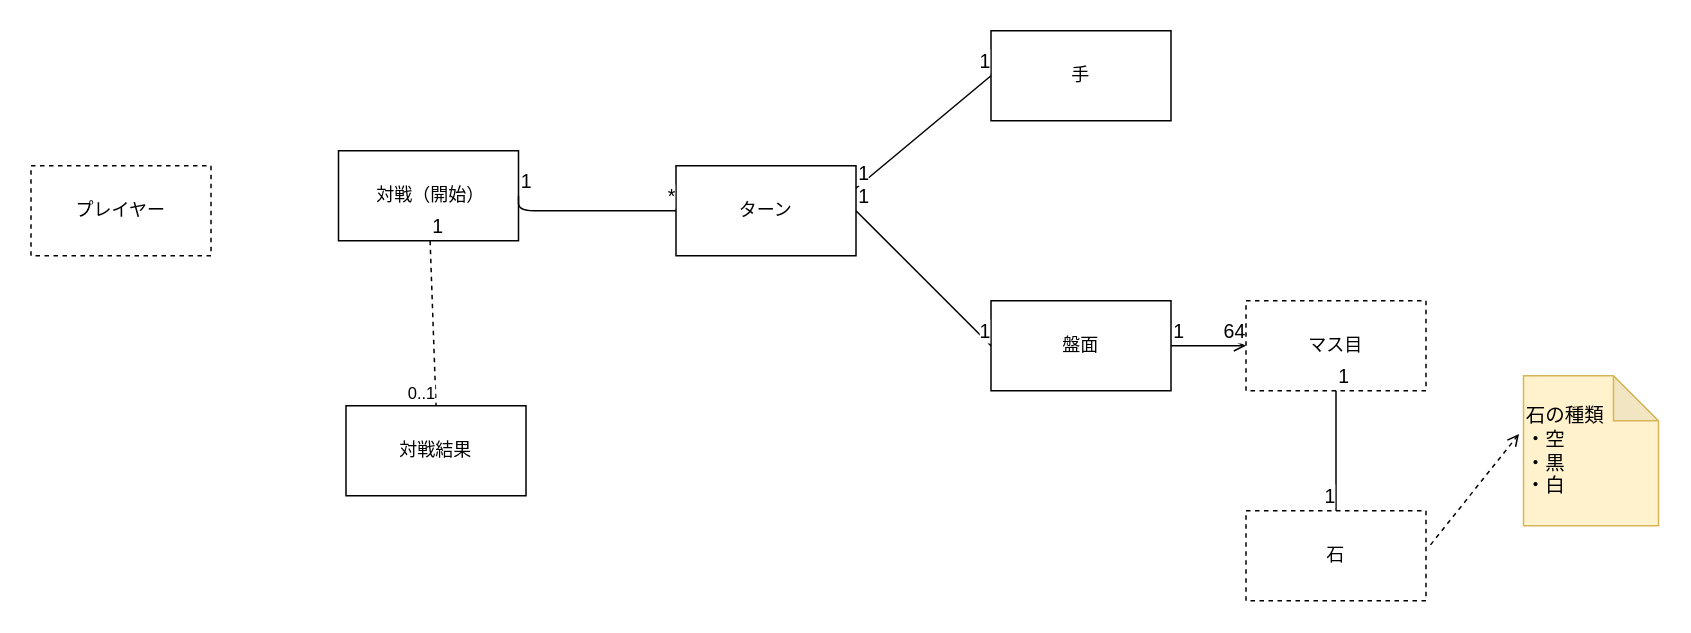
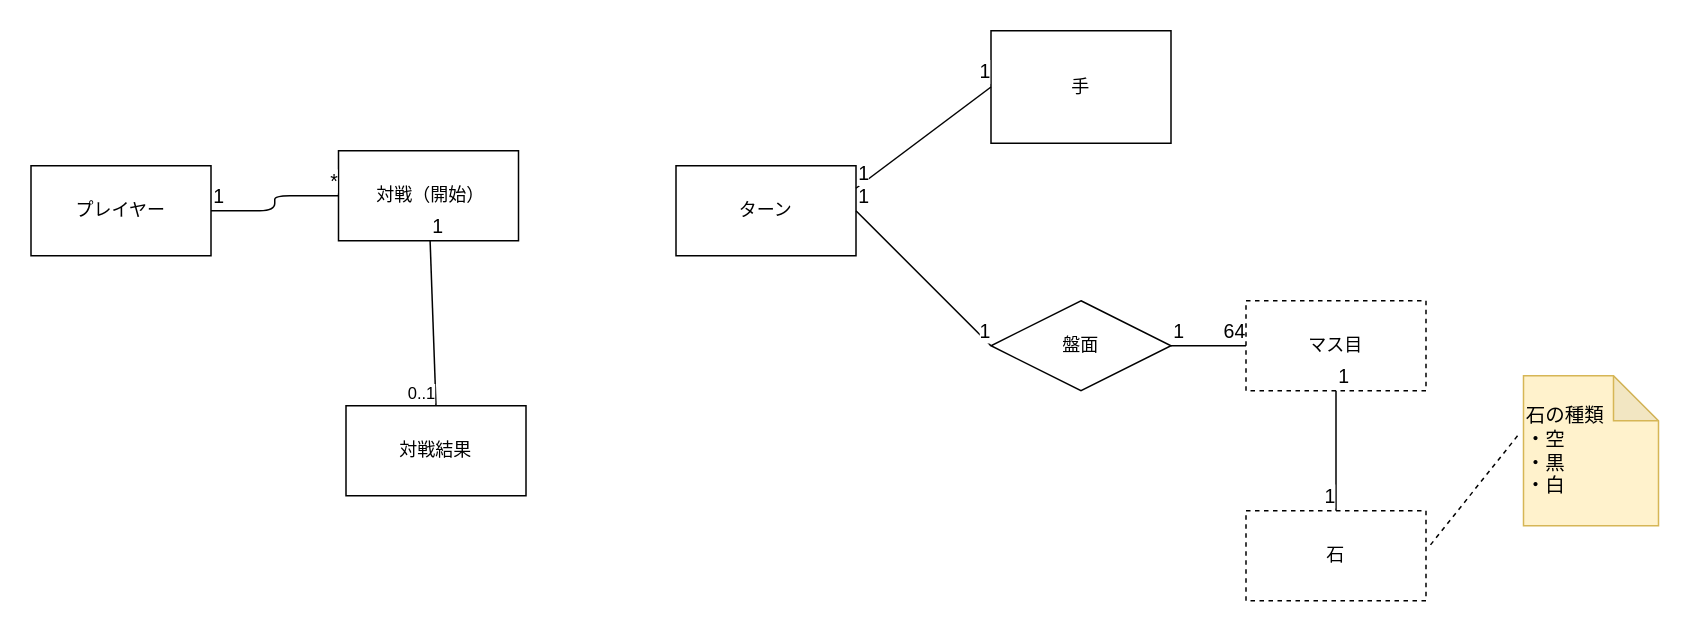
(1081, 76) -> (1081, 87)
none -> (275, 202)
(121, 211) -> (121, 211)
(598, 211) -> none
(433, 323) -> (433, 323)
(1081, 346) -> (1081, 346)
(1238, 346) -> (1240, 346)
(1515, 439) -> (1516, 438)
